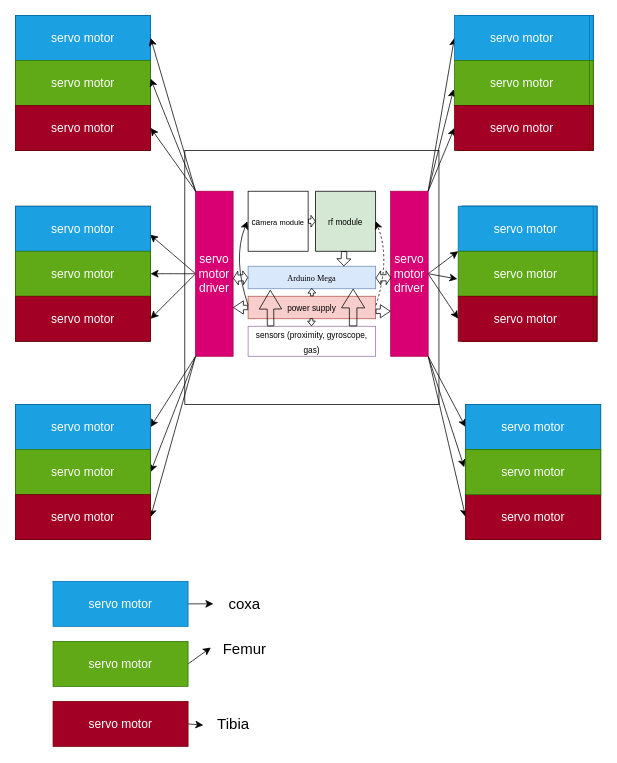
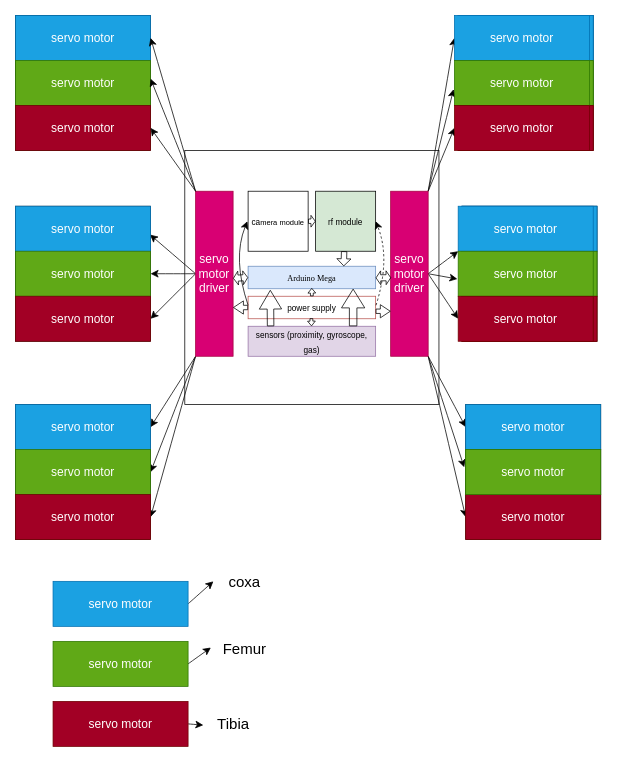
(312, 307) -> (312, 307)
(312, 341) -> (312, 341)
(244, 604) -> (244, 581)
